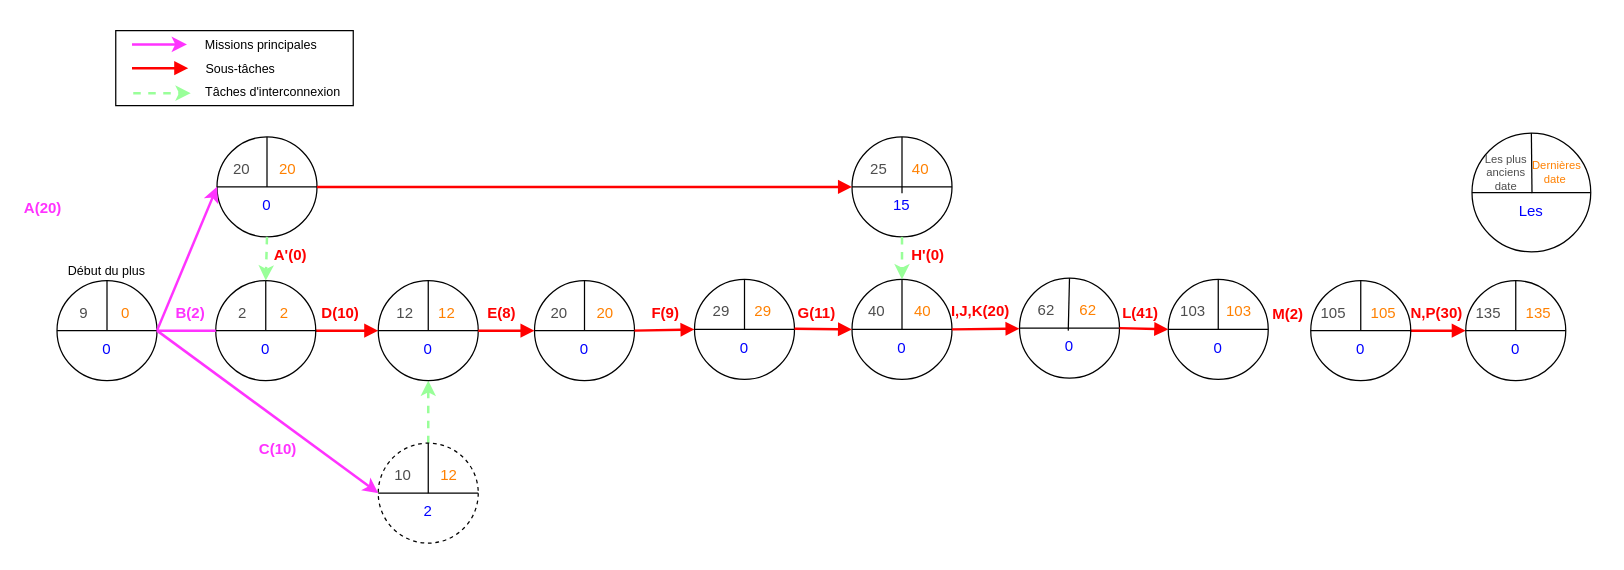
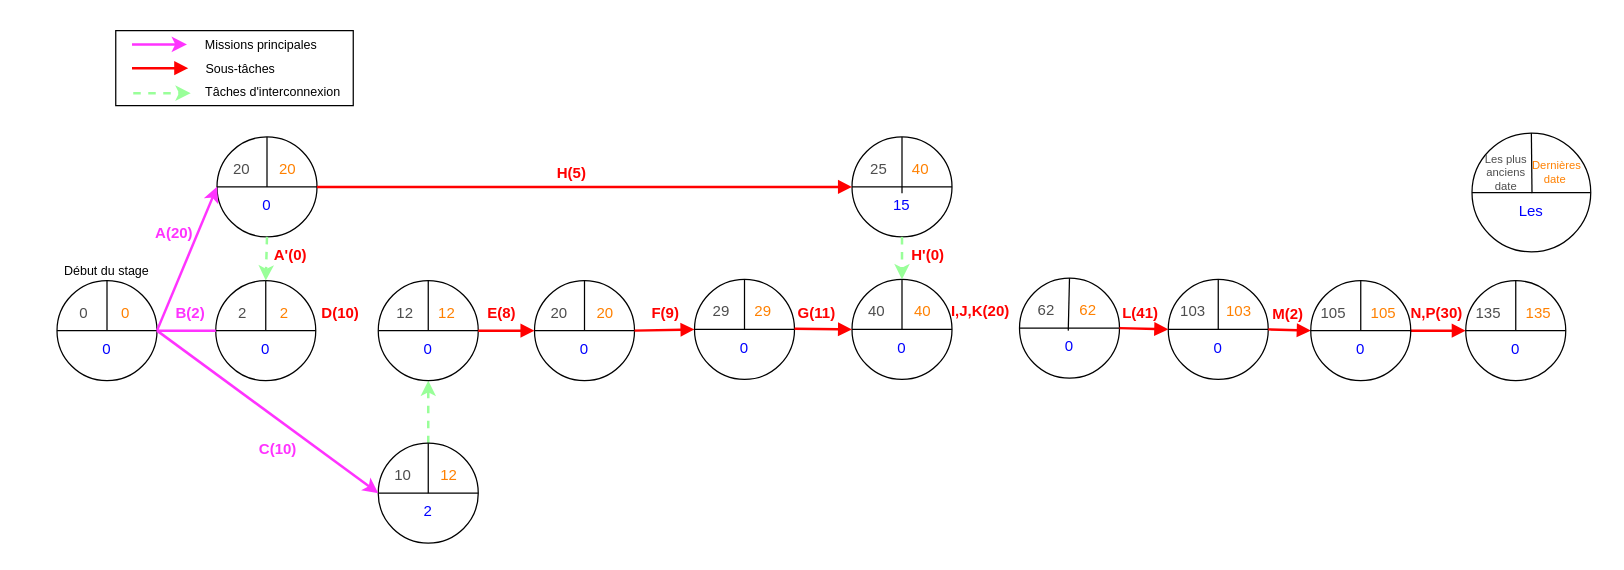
none -> (572, 173)
(43, 208) -> (174, 233)
(107, 271) -> (107, 271)
(979, 329) -> none
none -> (1283, 330)
(107, 331) -> (107, 331)
(341, 331) -> none
(428, 493) -> (428, 493)
